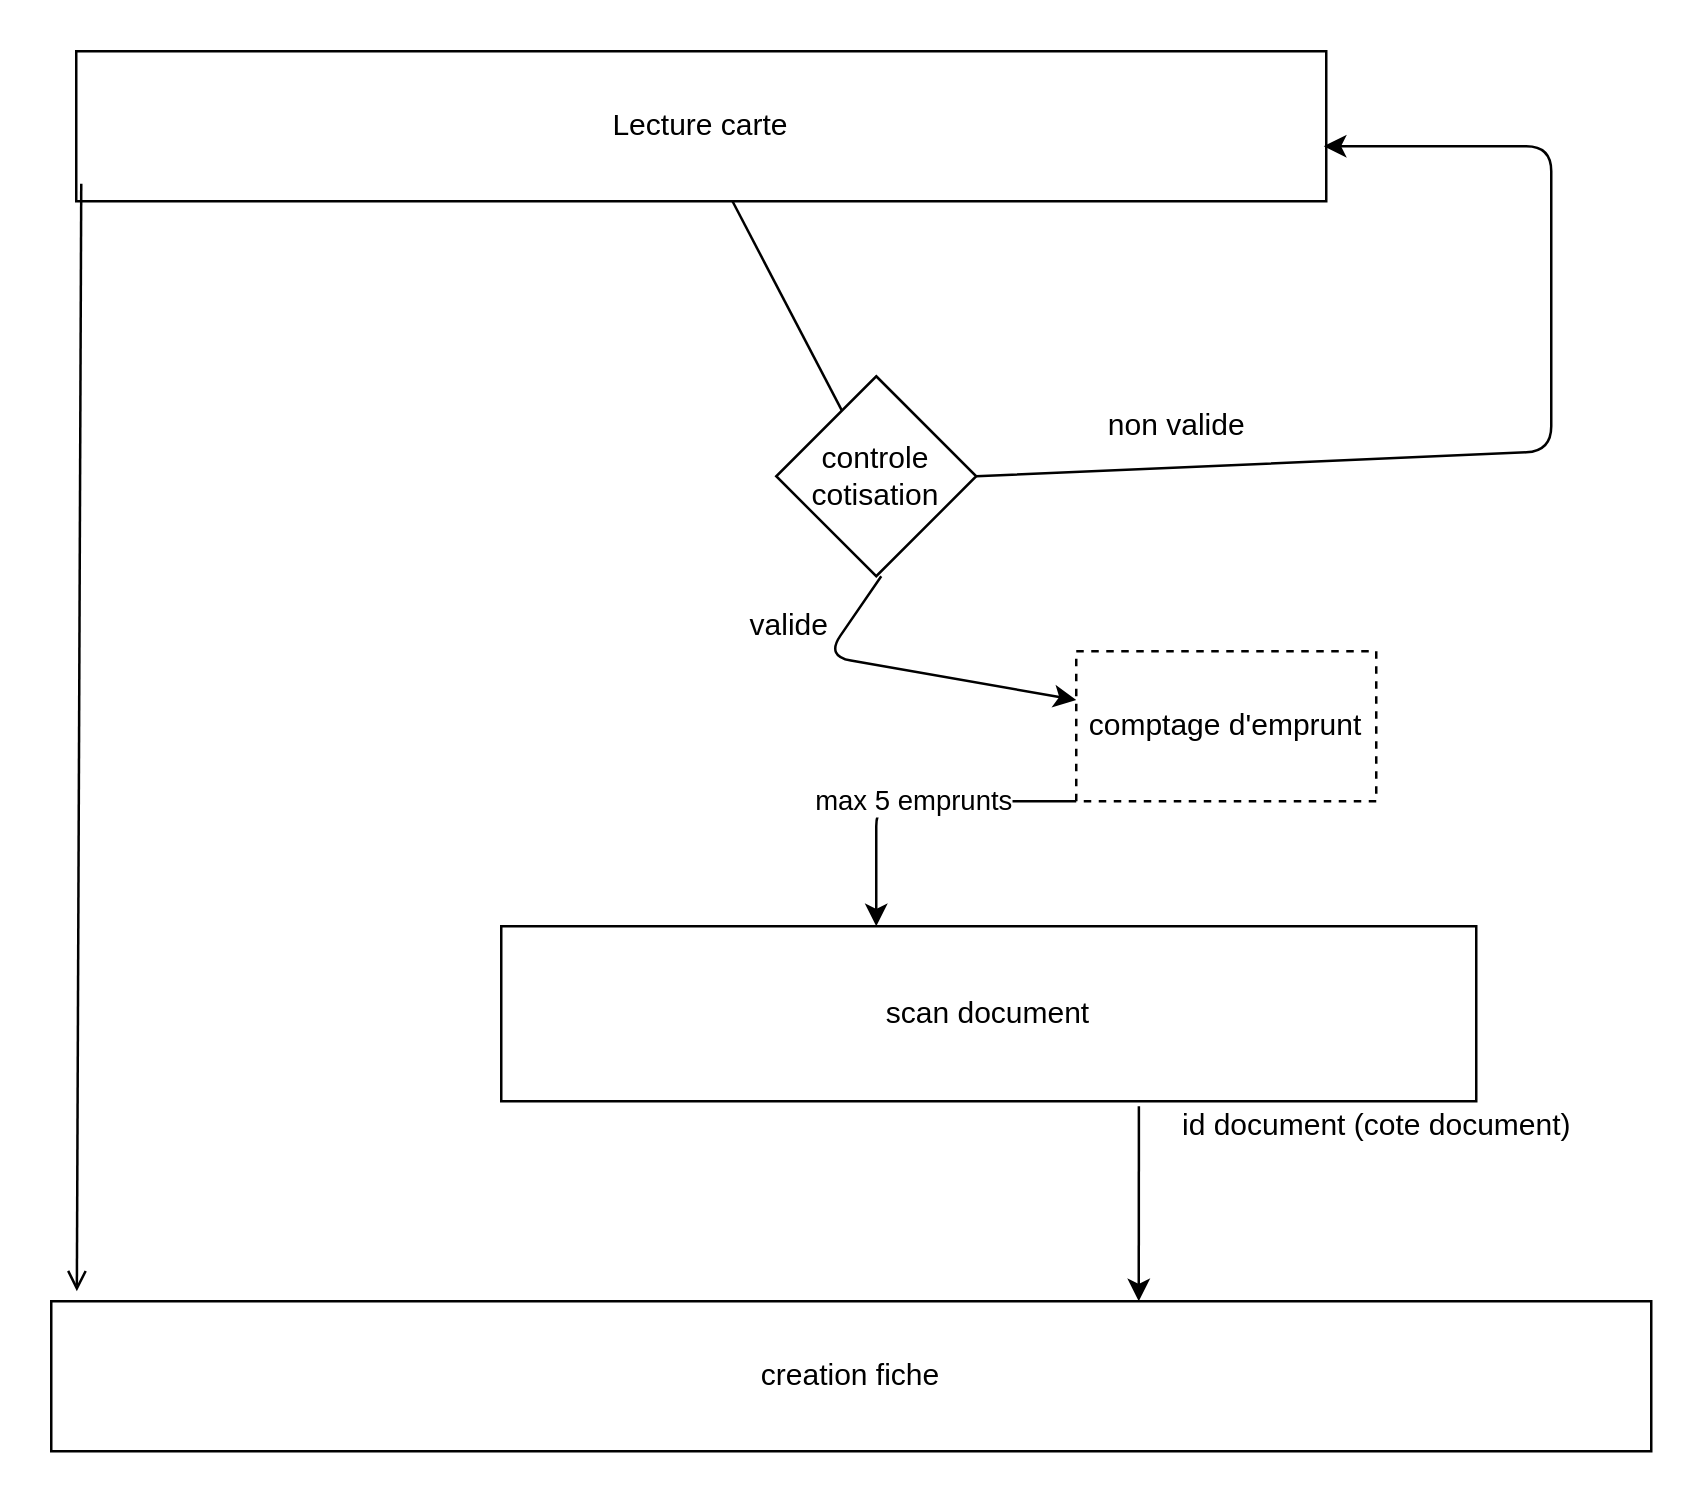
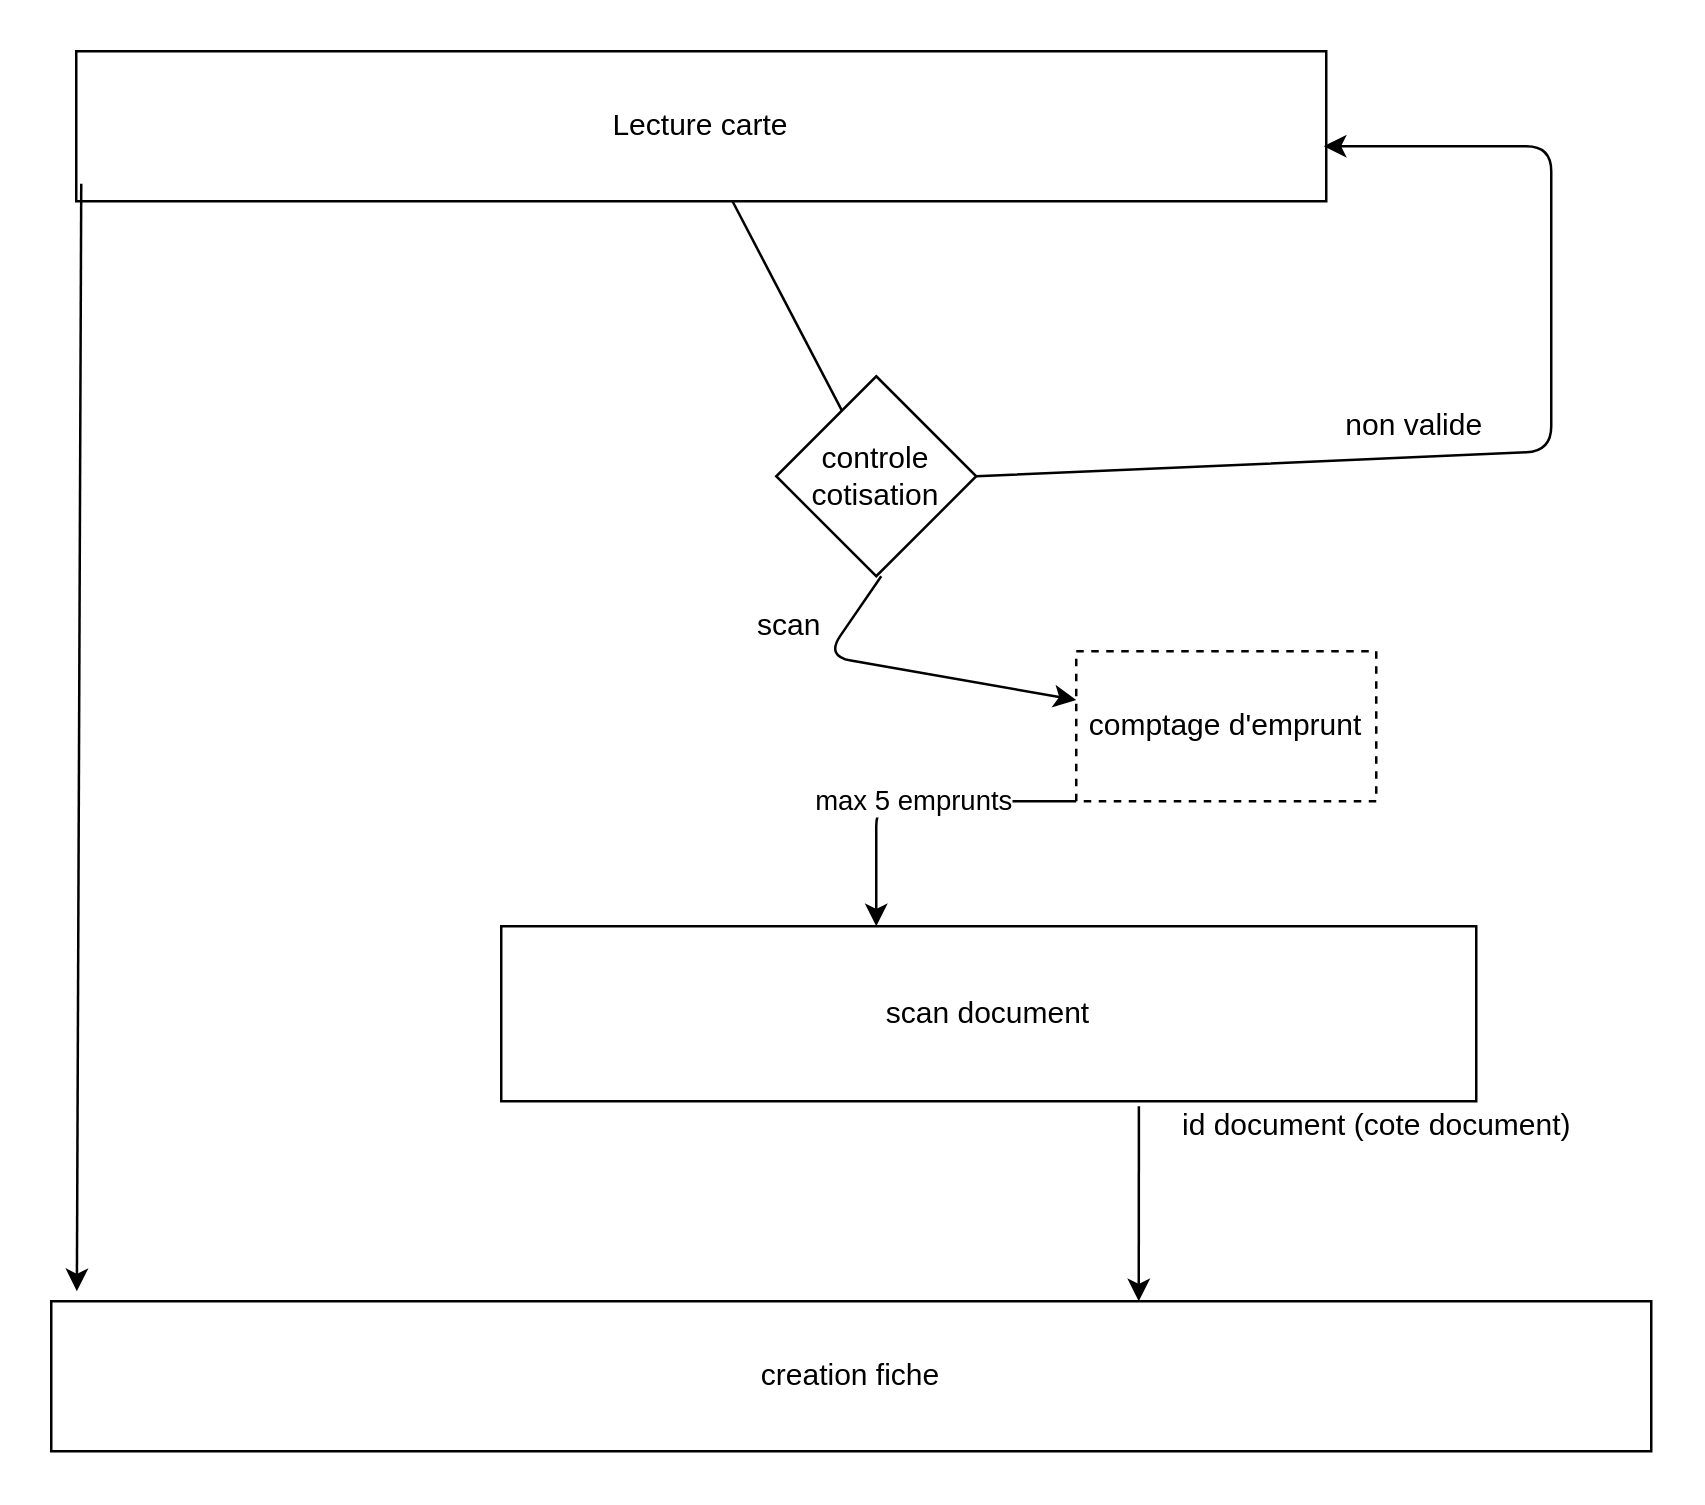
(1176, 426) -> (1414, 426)
(790, 626) -> (790, 626)
(77, 1277) -> (77, 1273)
